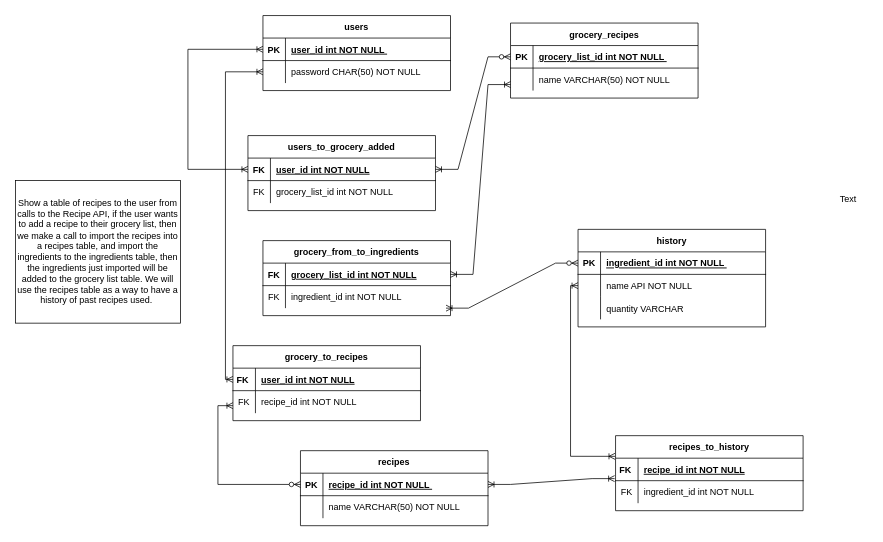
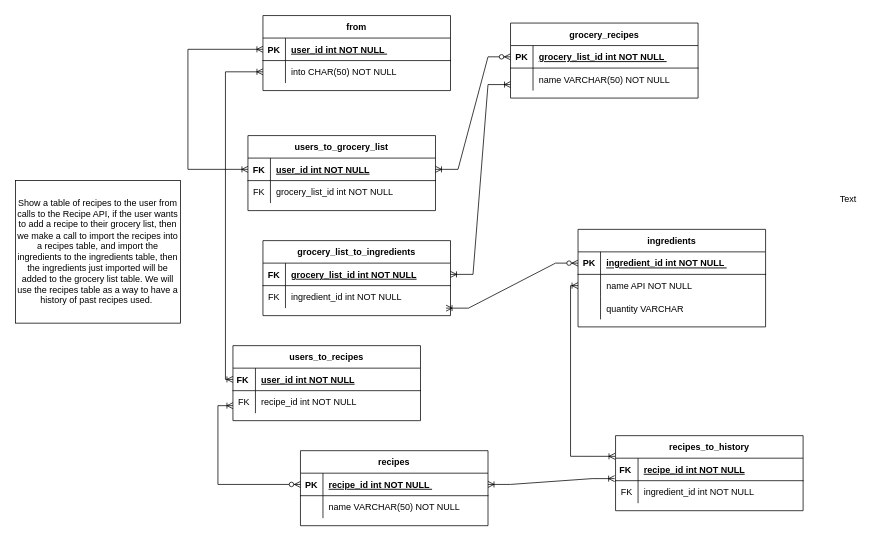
(356, 27) -> (356, 27)
(353, 72) -> (342, 72)
(341, 147) -> (341, 147)
(671, 241) -> (671, 241)
(356, 252) -> (356, 252)
(326, 357) -> (326, 357)
